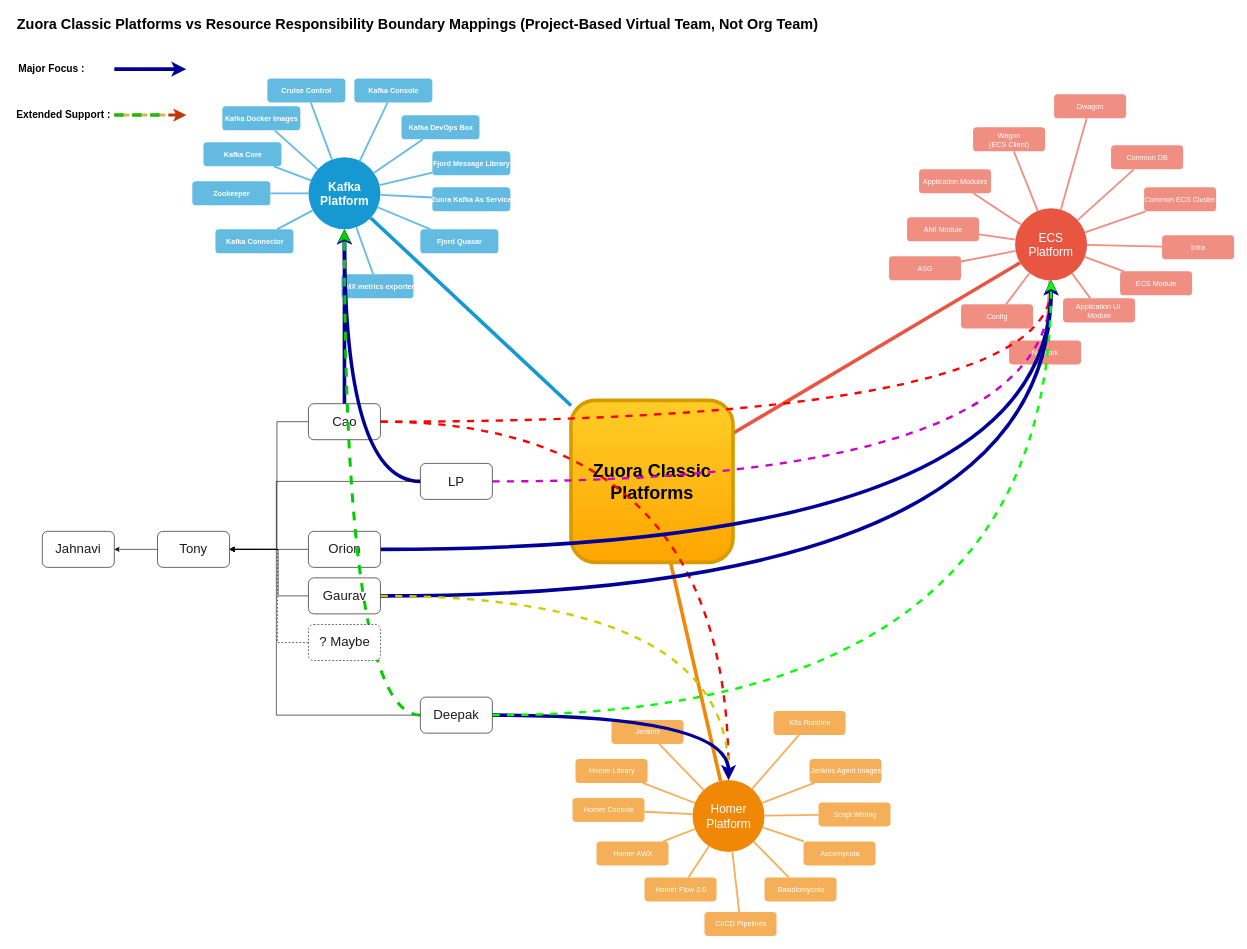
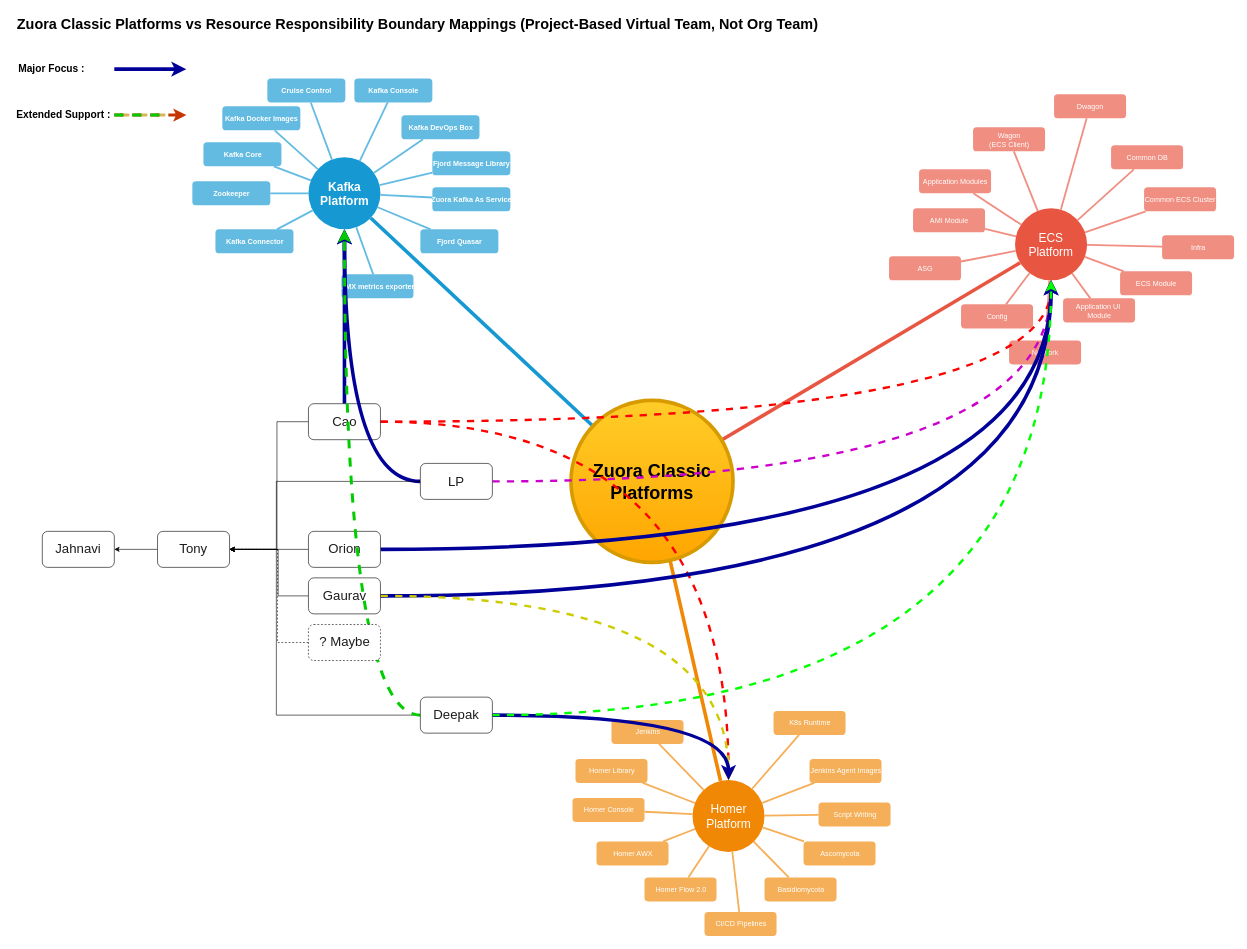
(943, 229) -> (949, 220)
(652, 481) -> (652, 481)
